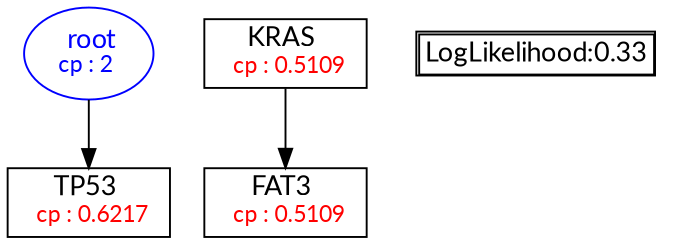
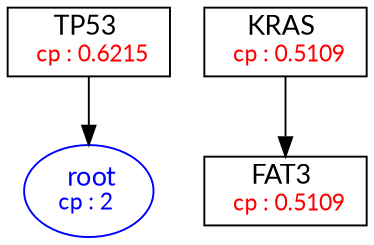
(536, 54) -> none
(89, 124) -> (89, 101)
(93, 215) -> (93, 55)
